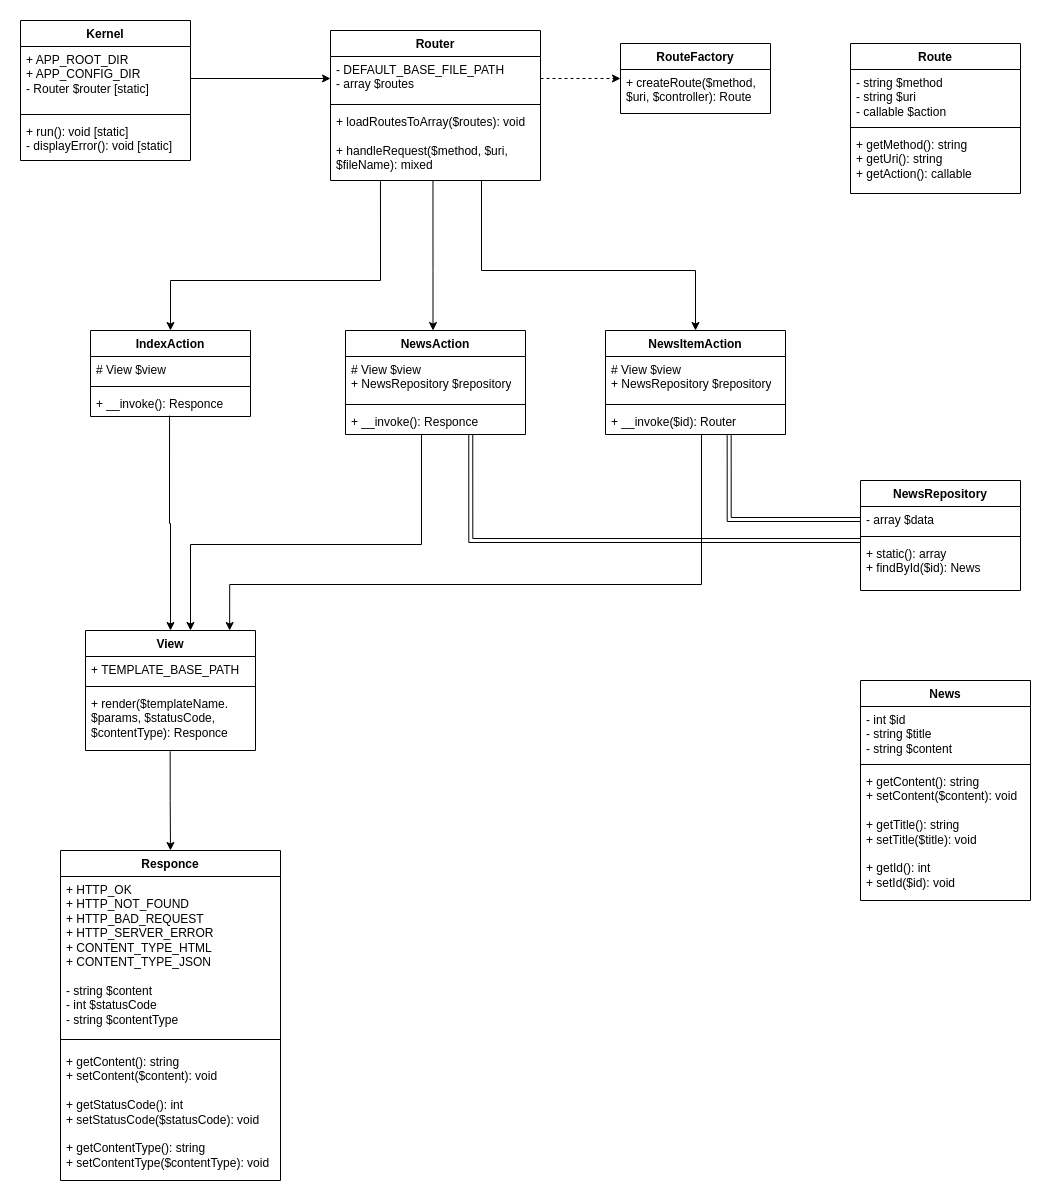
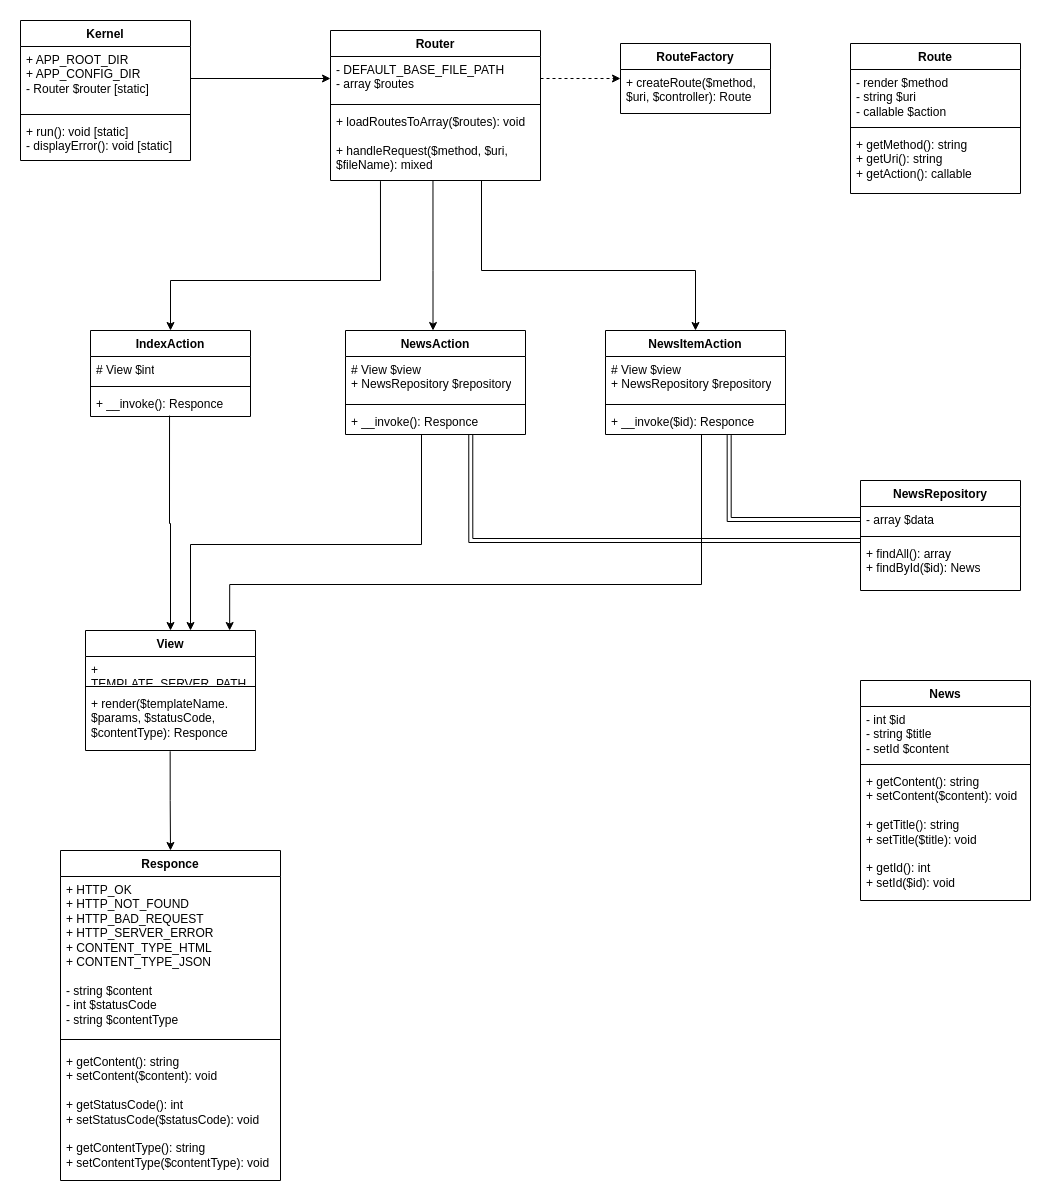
(908, 98) -> (908, 98)
(131, 371) -> (127, 371)
(681, 423) -> (688, 423)
(929, 562) -> (929, 562)
(157, 671) -> (164, 671)
(919, 735) -> (917, 735)
